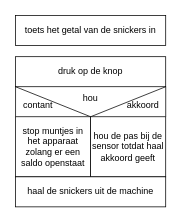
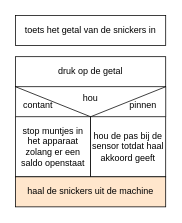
(90, 72) -> (90, 72)
(143, 105) -> (143, 105)
(90, 192) -> (90, 192)
